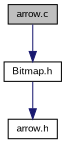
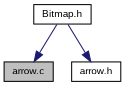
(33, 38) -> (48, 39)
